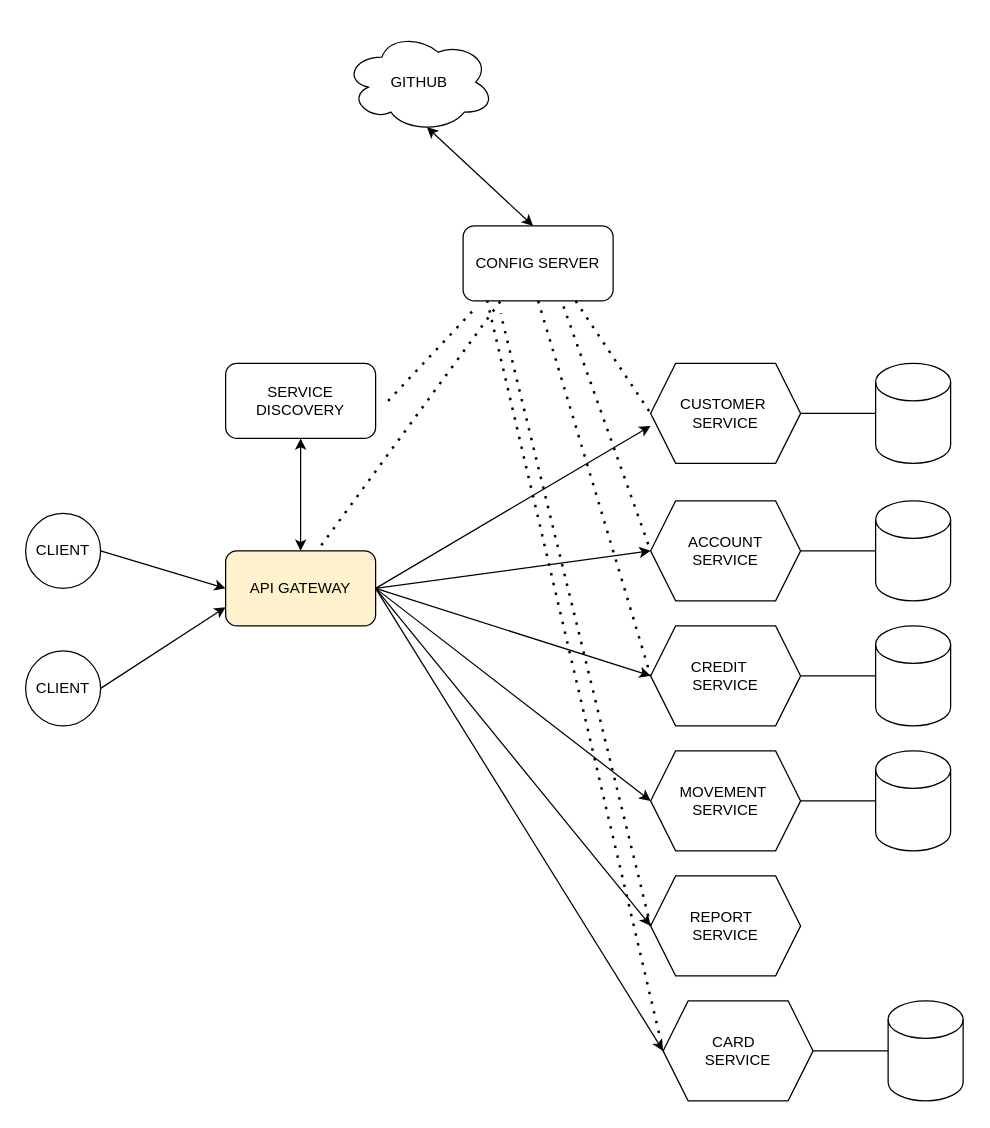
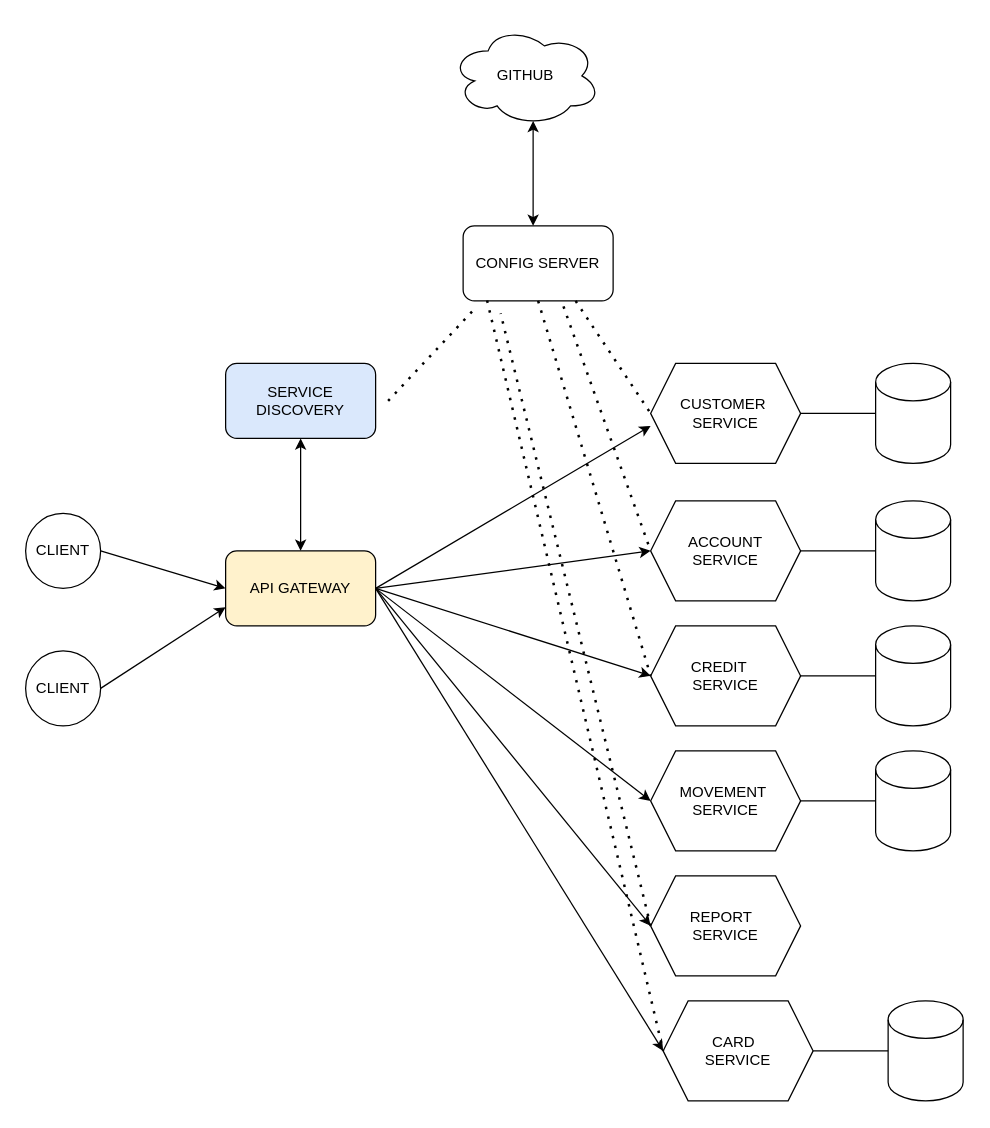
(419, 82) -> (526, 76)
(301, 401) -> (301, 401)
(411, 423) -> none
